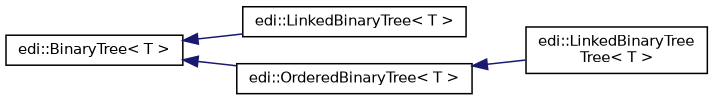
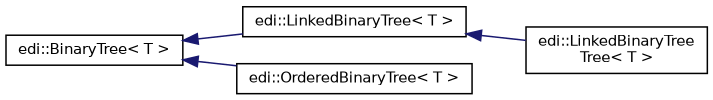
(507, 62) -> (503, 38)
